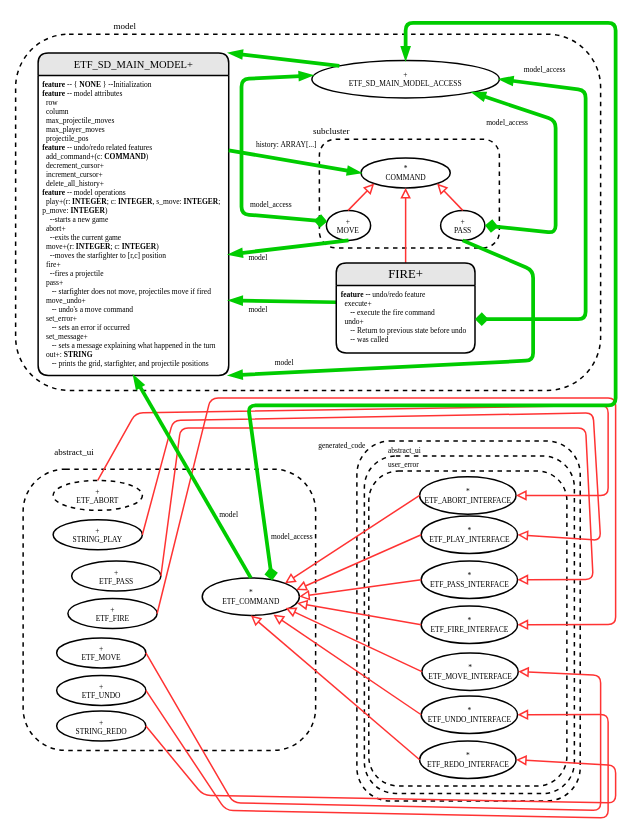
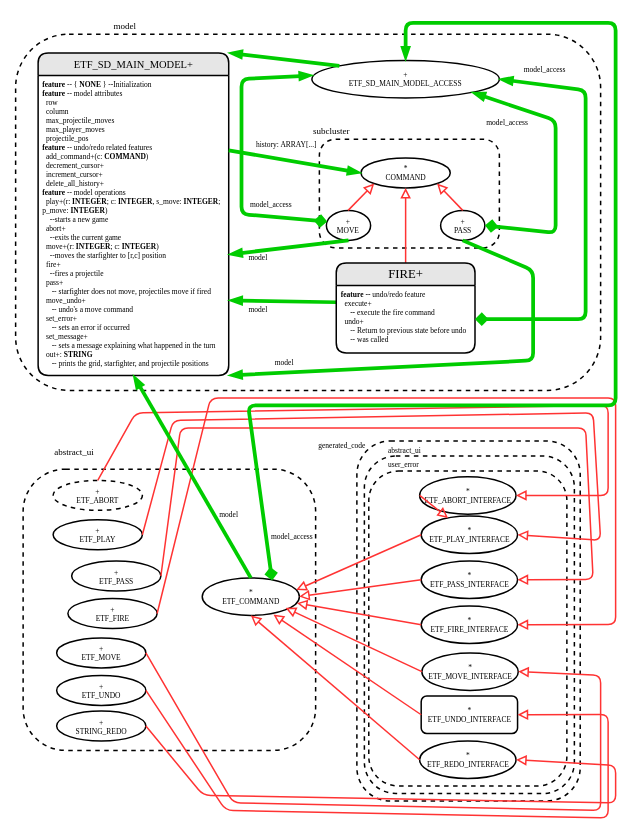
(98, 535) -> (98, 535)
(356, 537) -> (430, 504)
(469, 715) -> (469, 715)
